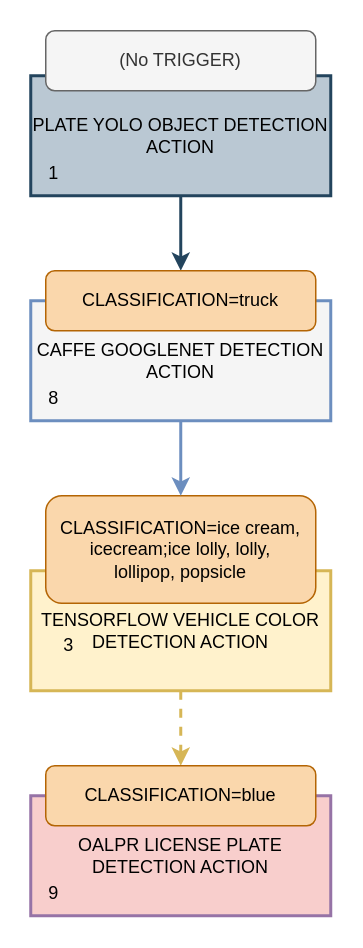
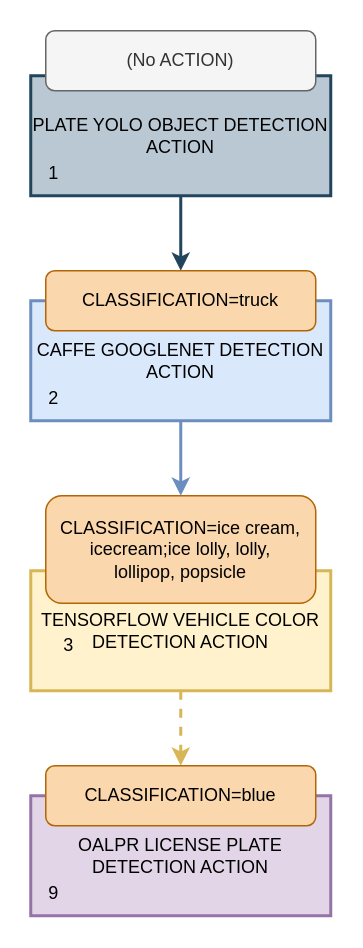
(181, 61) -> (181, 61)
(181, 361) -> (181, 361)
(54, 398) -> (54, 398)
(181, 856) -> (181, 856)
